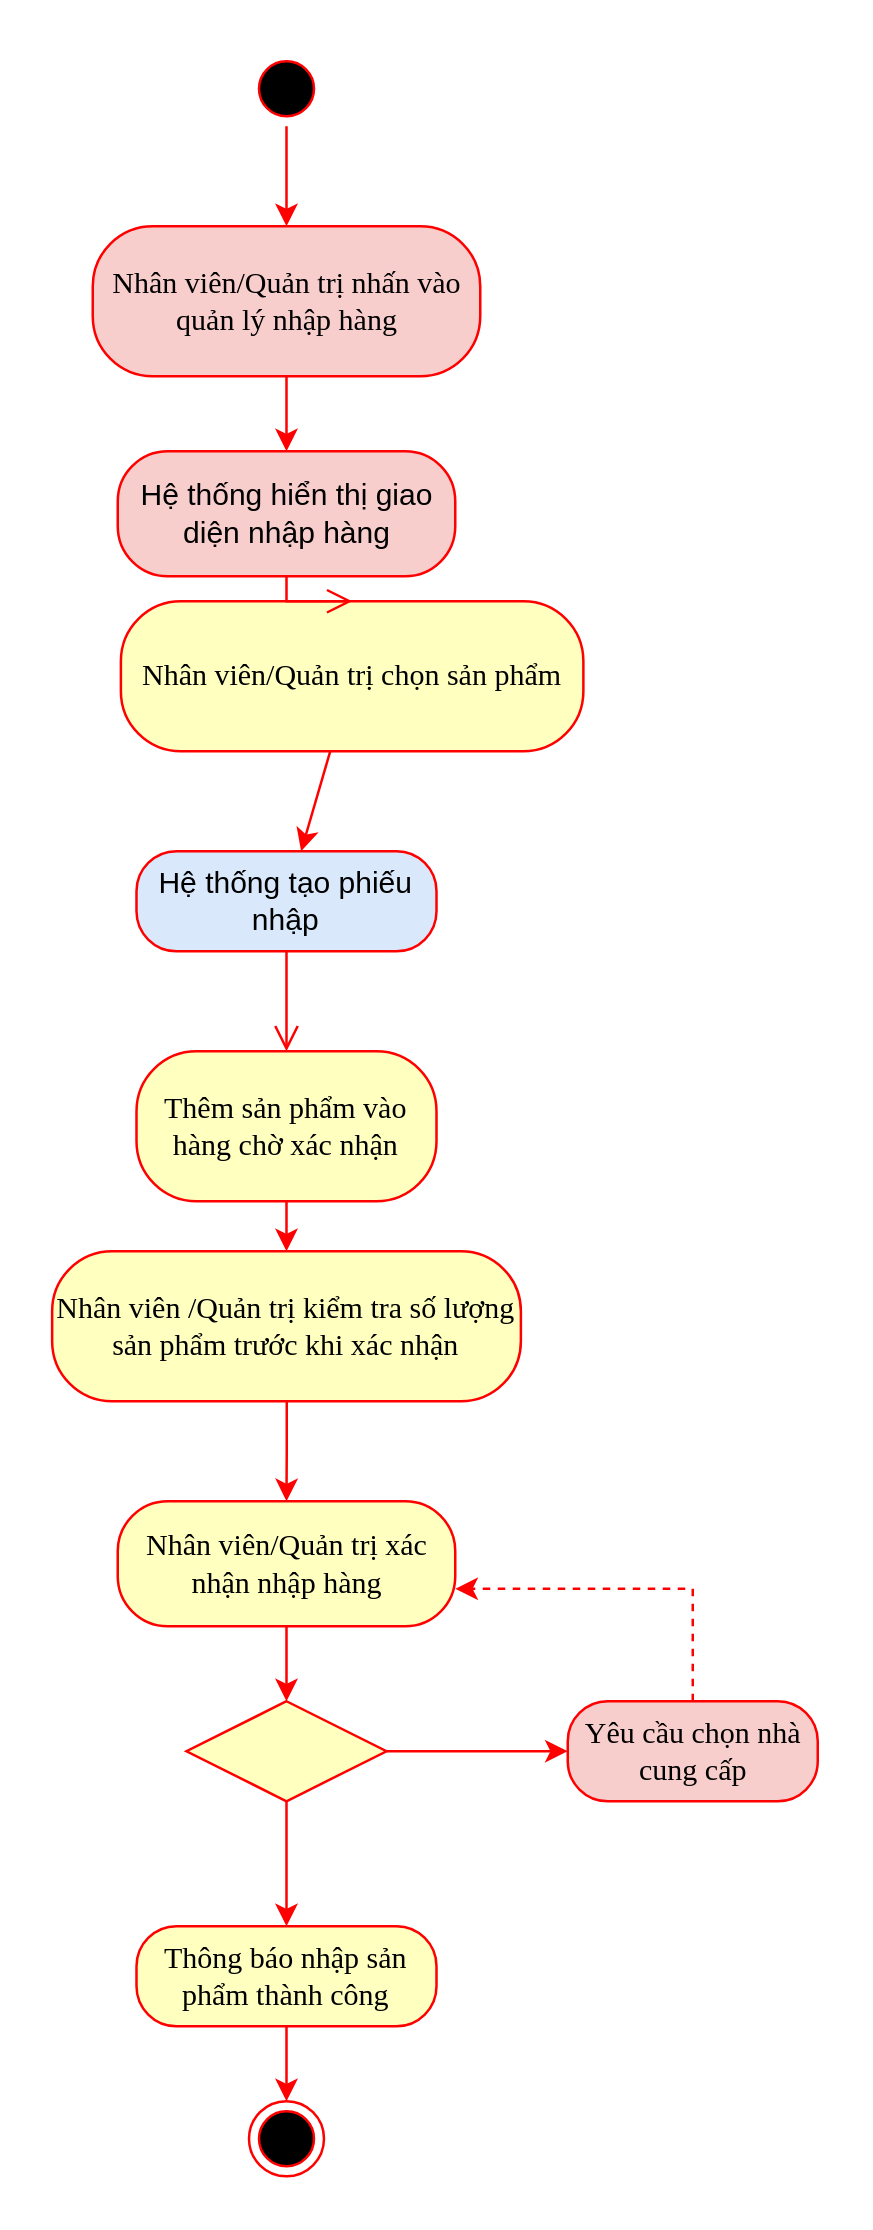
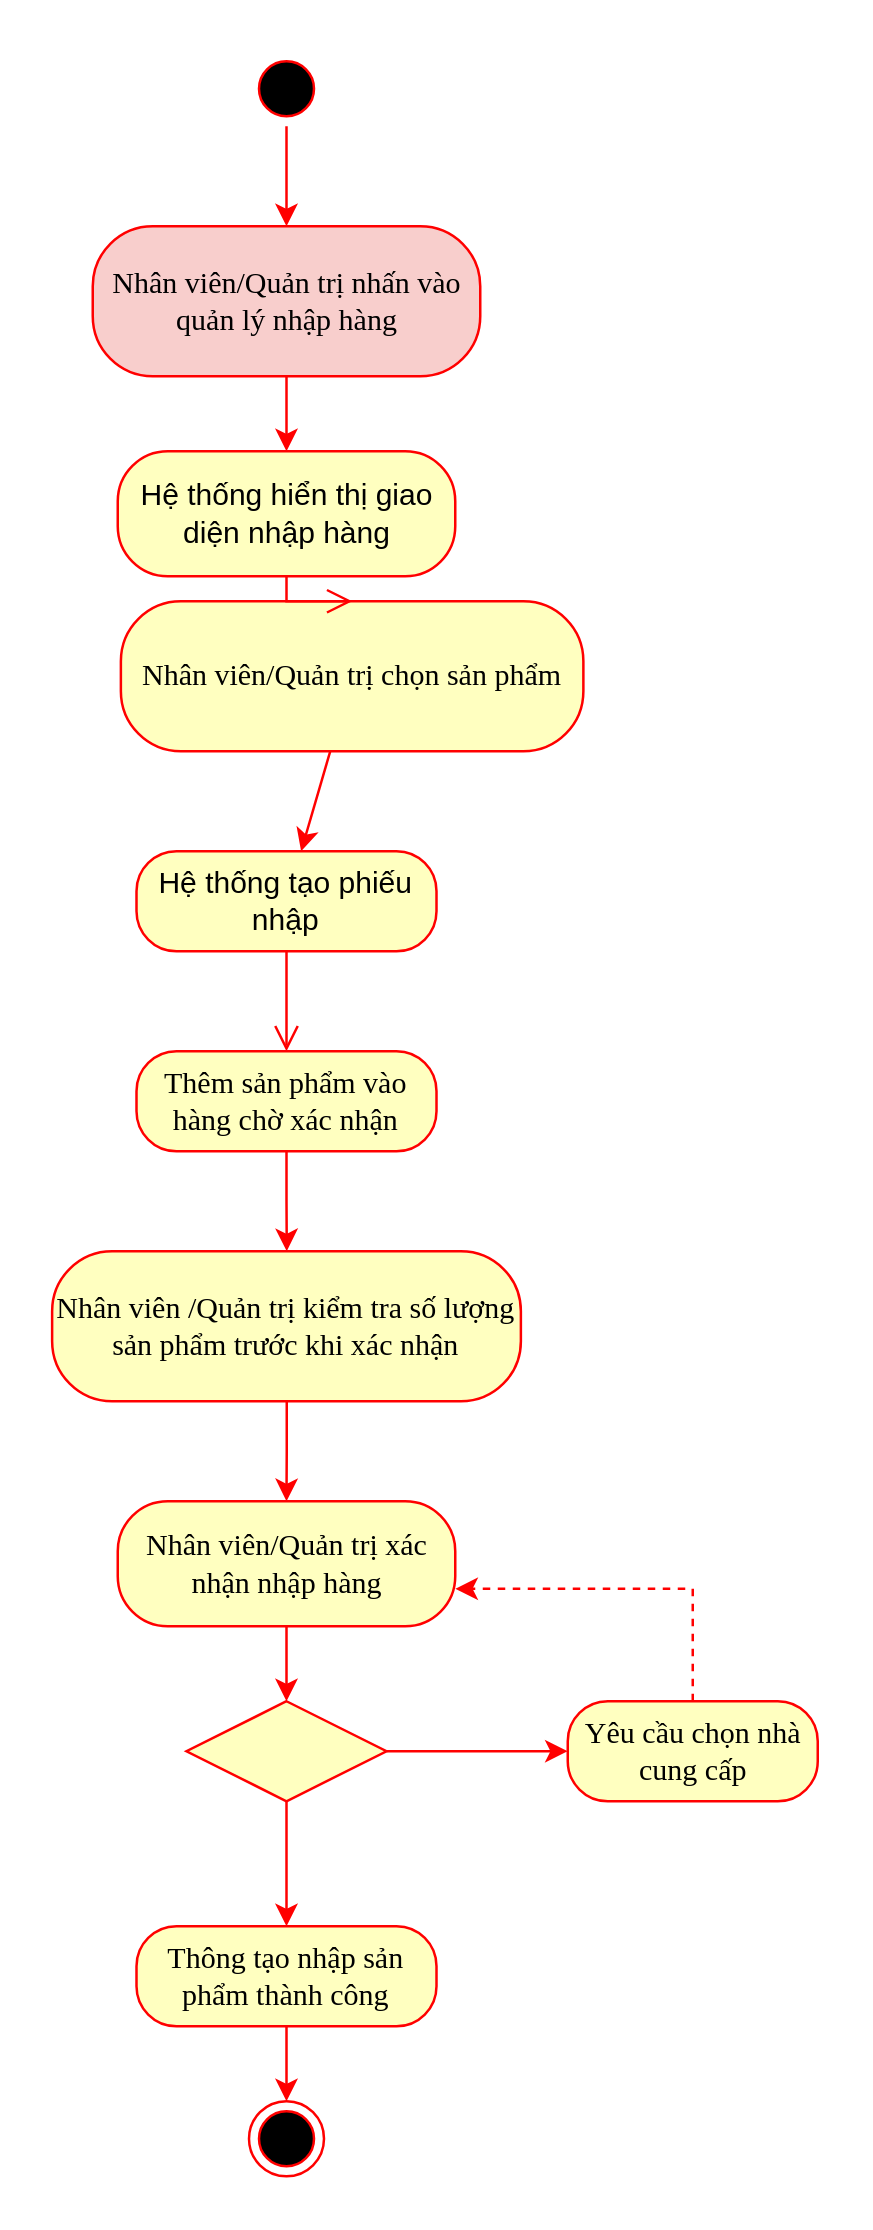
(286, 514) -> (286, 514)
(286, 901) -> (286, 901)
(286, 1126) -> (286, 1101)
(693, 1751) -> (693, 1751)
(286, 1976) -> (286, 1976)
